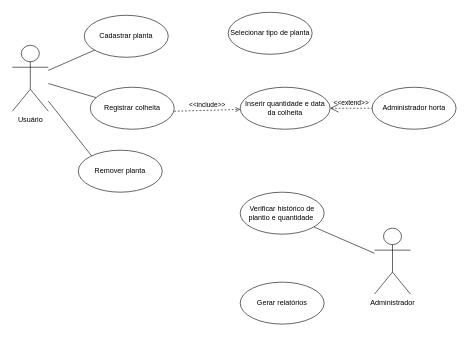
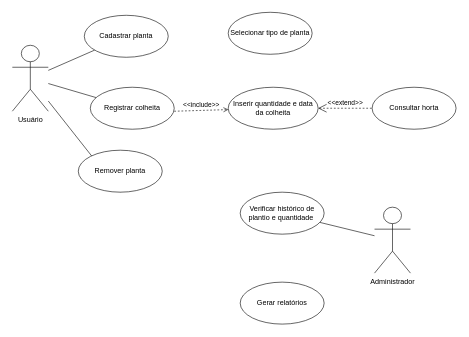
(285, 108) -> (273, 108)
(414, 108) -> (414, 108)
(393, 261) -> (393, 240)
